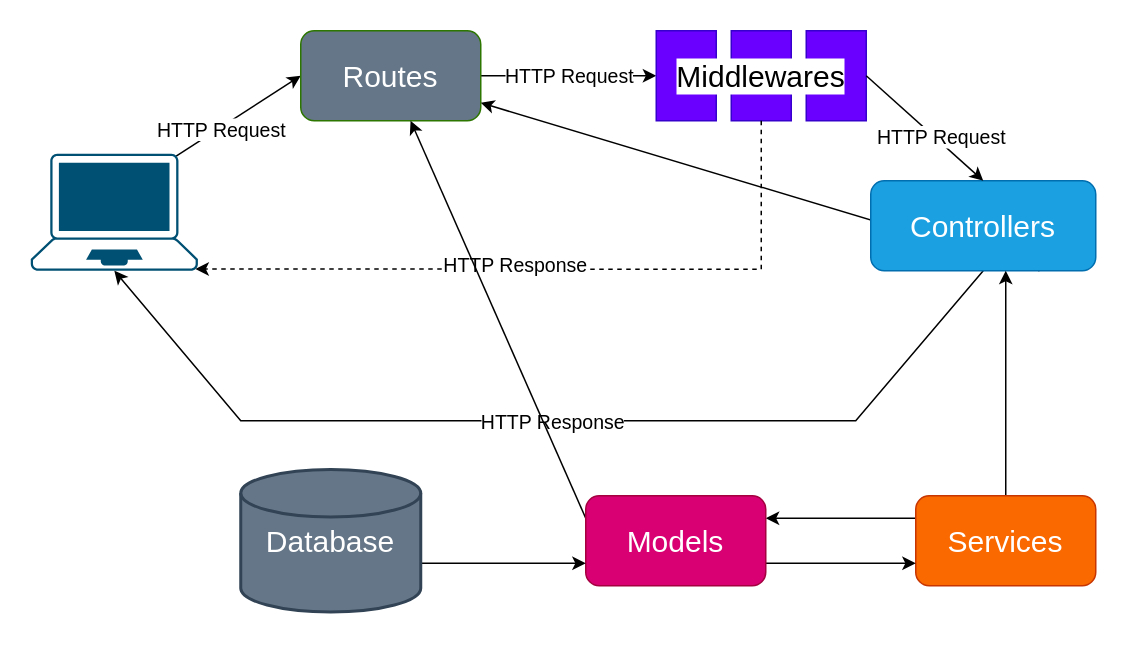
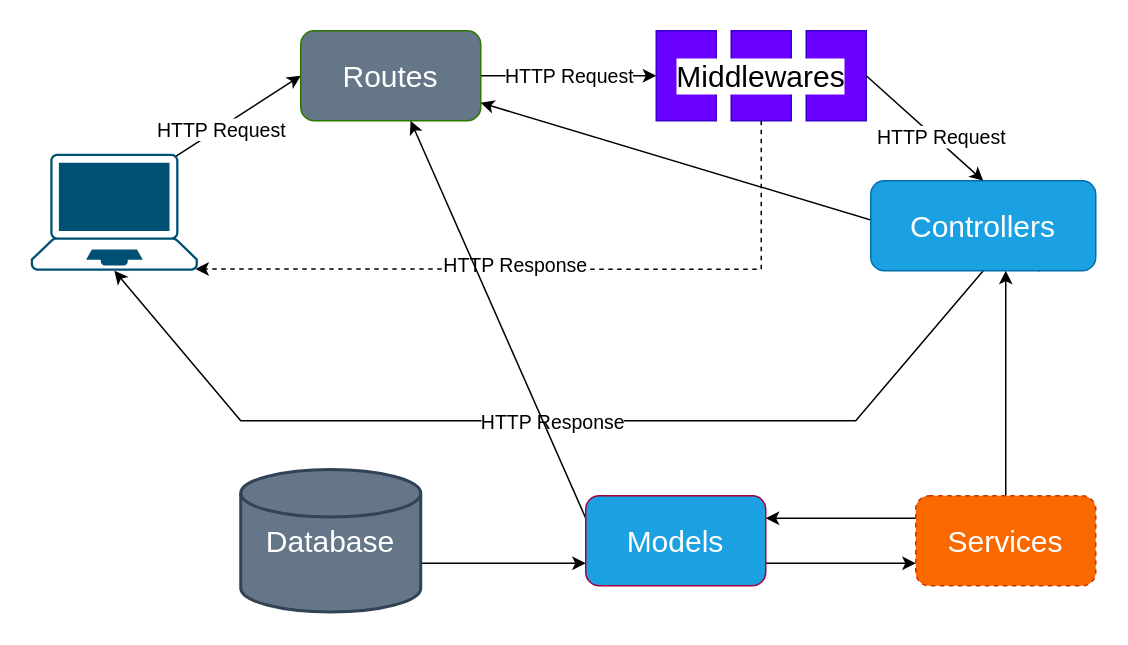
(676, 541) -> (676, 541)
(1006, 541) -> (1006, 541)
